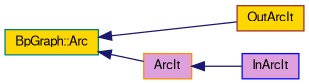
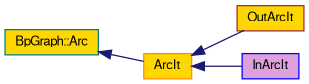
(174, 29) -> (224, 40)
(168, 66) -> (168, 66)
